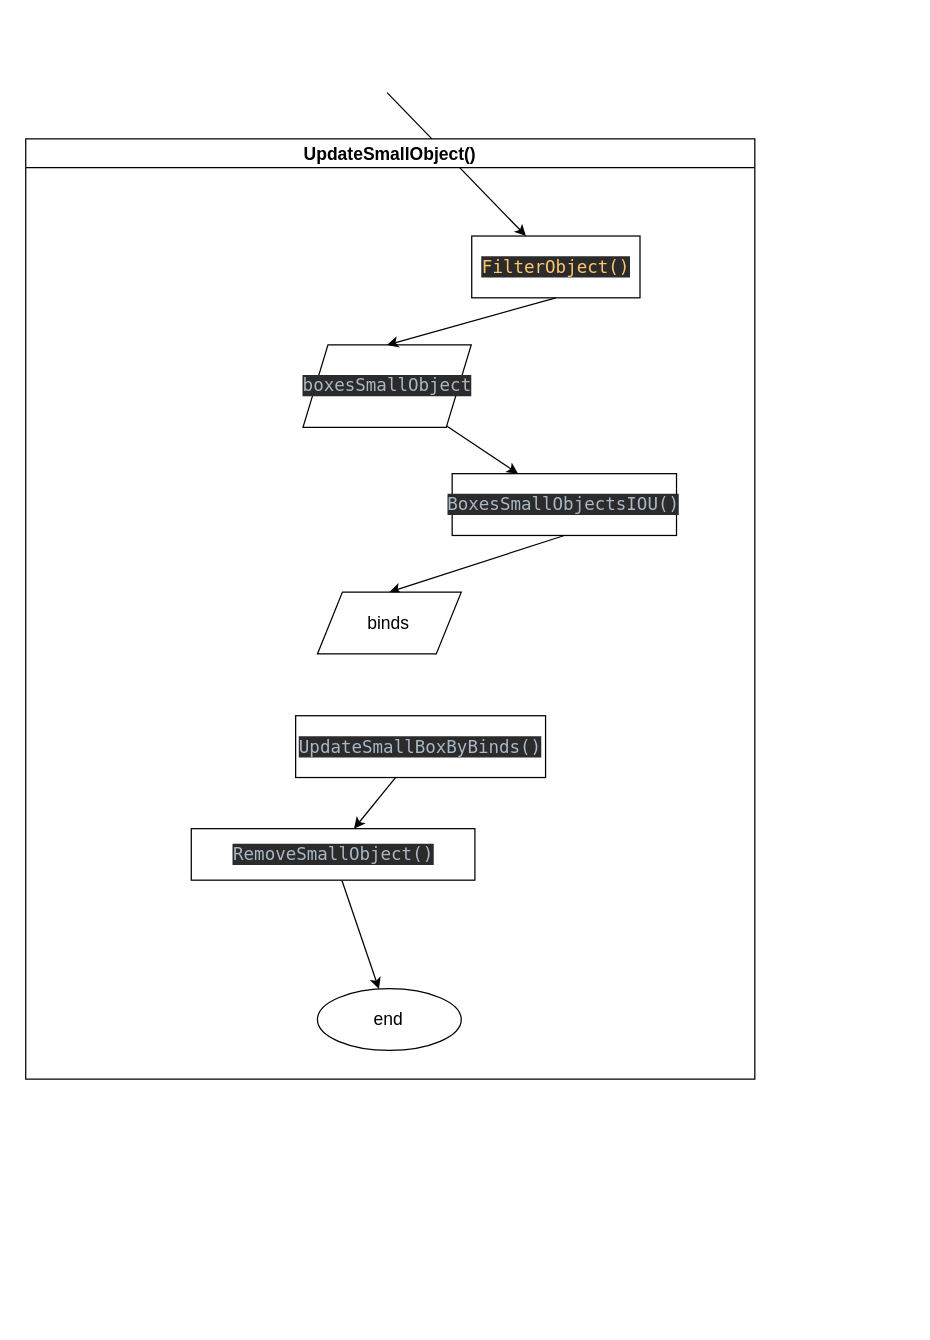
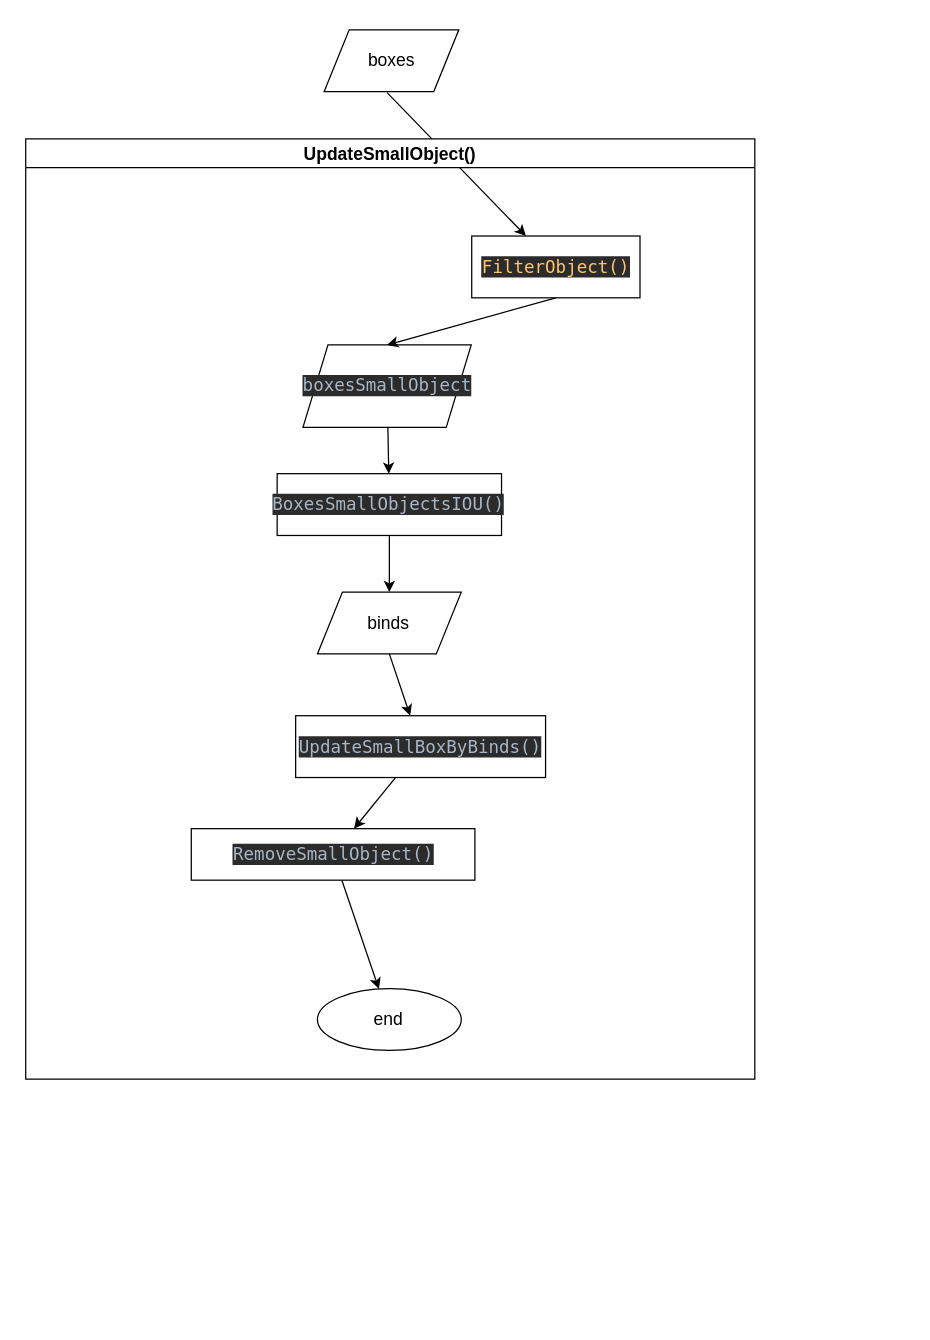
none -> (391, 61)
(564, 505) -> (389, 505)
none -> (398, 681)
